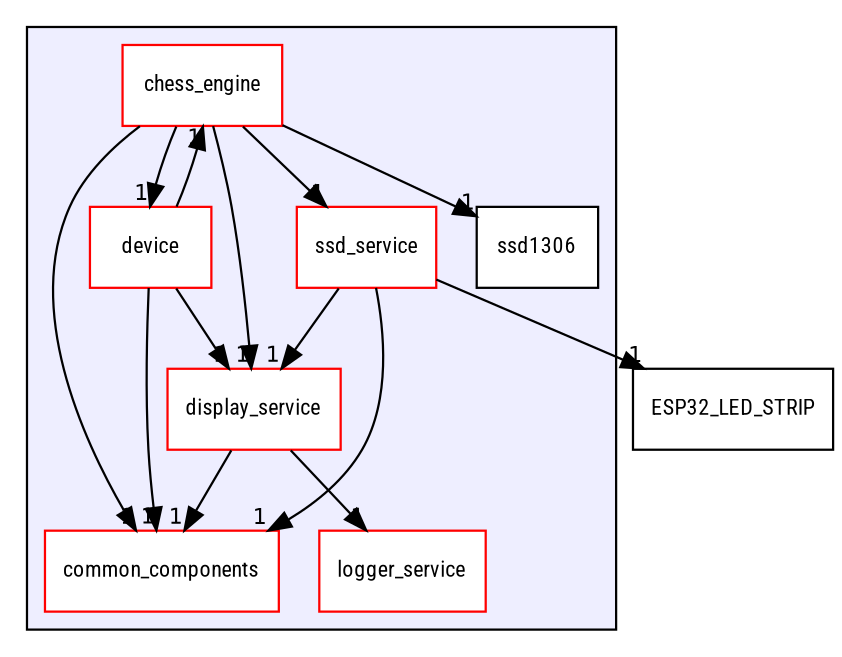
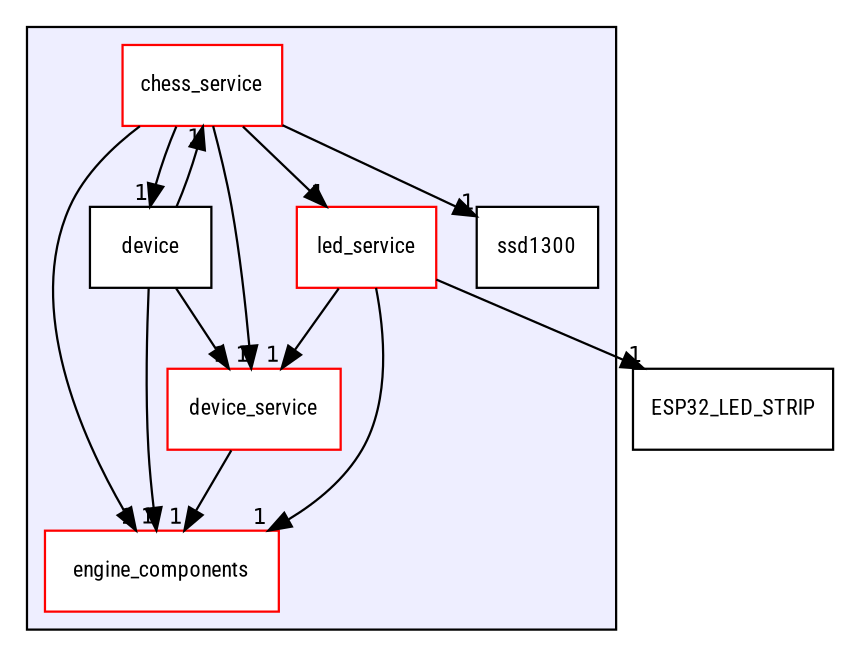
(202, 85) -> (202, 85)
(151, 247) -> (151, 247)
(367, 247) -> (367, 247)
(537, 247) -> (537, 247)
(254, 409) -> (254, 409)
(162, 571) -> (162, 571)
(403, 571) -> none
